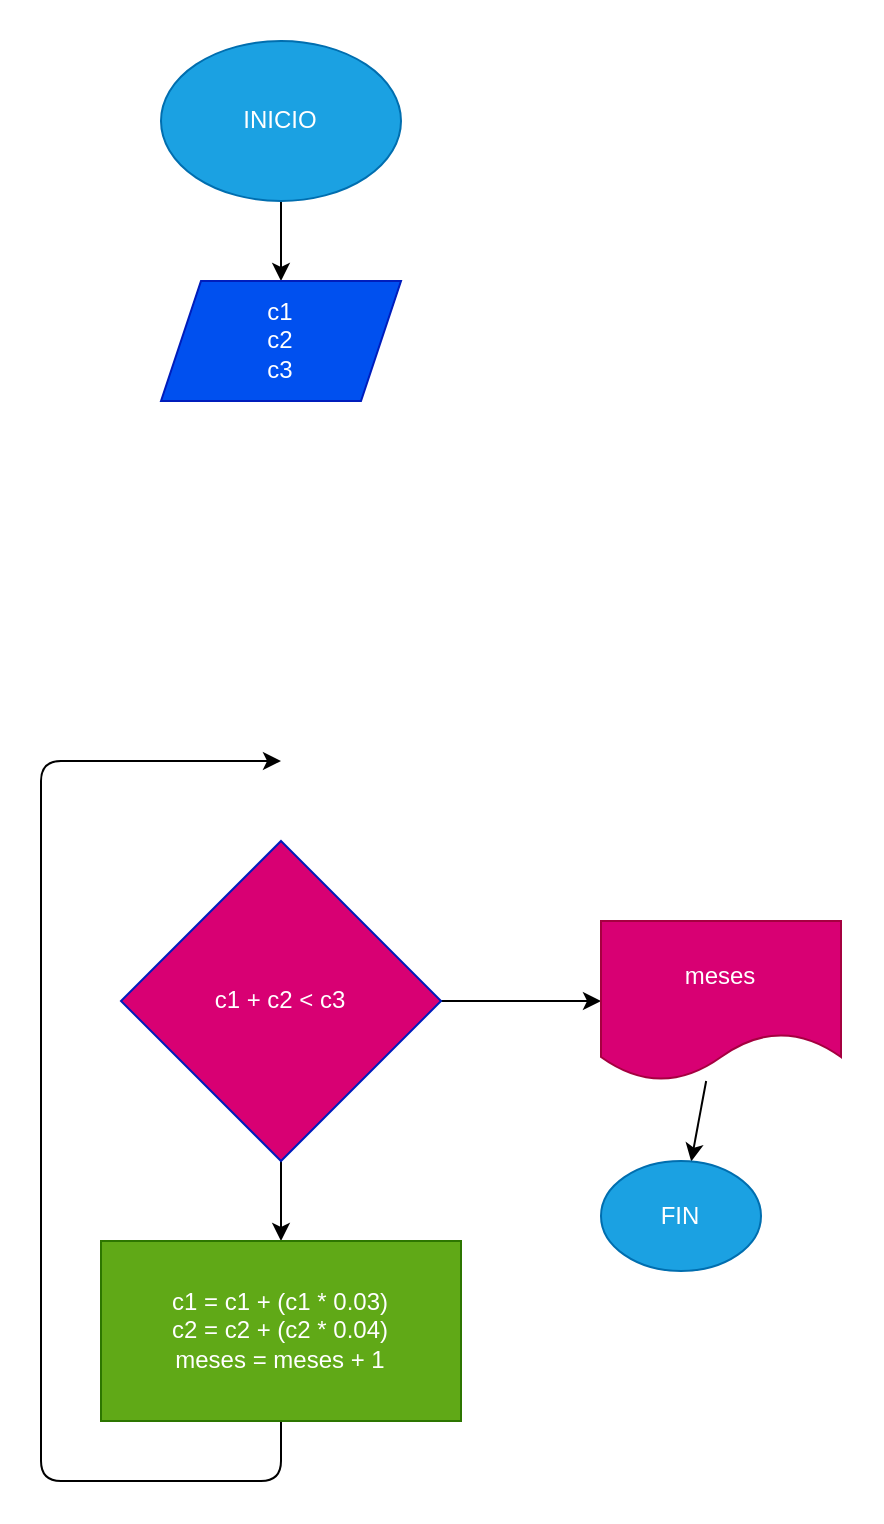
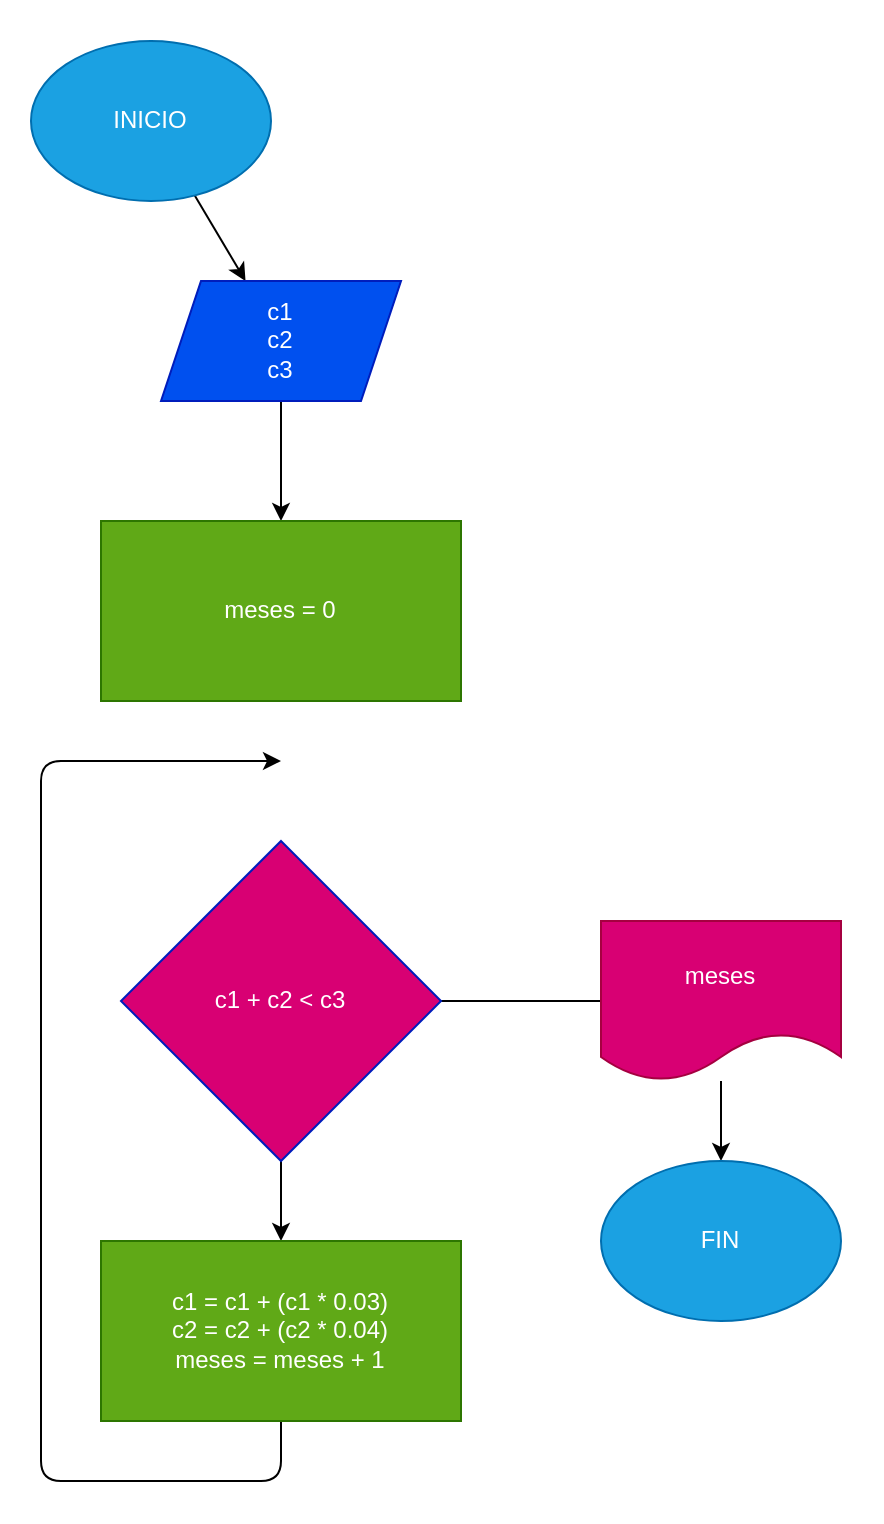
(281, 121) -> (151, 121)
none -> (281, 454)
none -> (281, 611)
(586, 1001) -> (591, 1001)
(681, 1216) -> (721, 1241)
